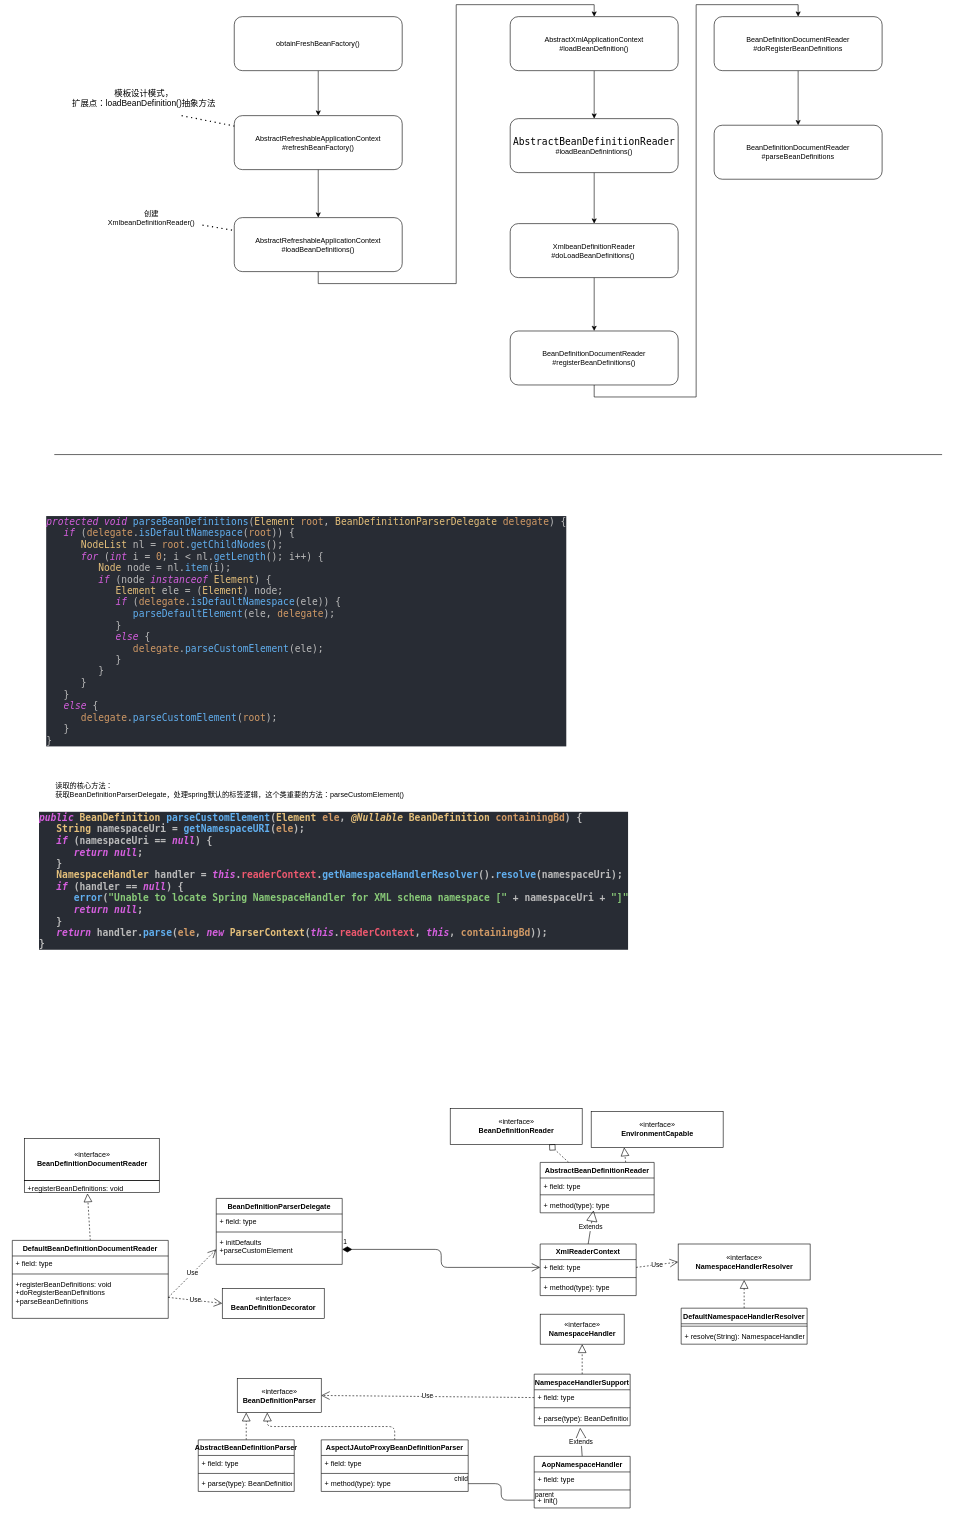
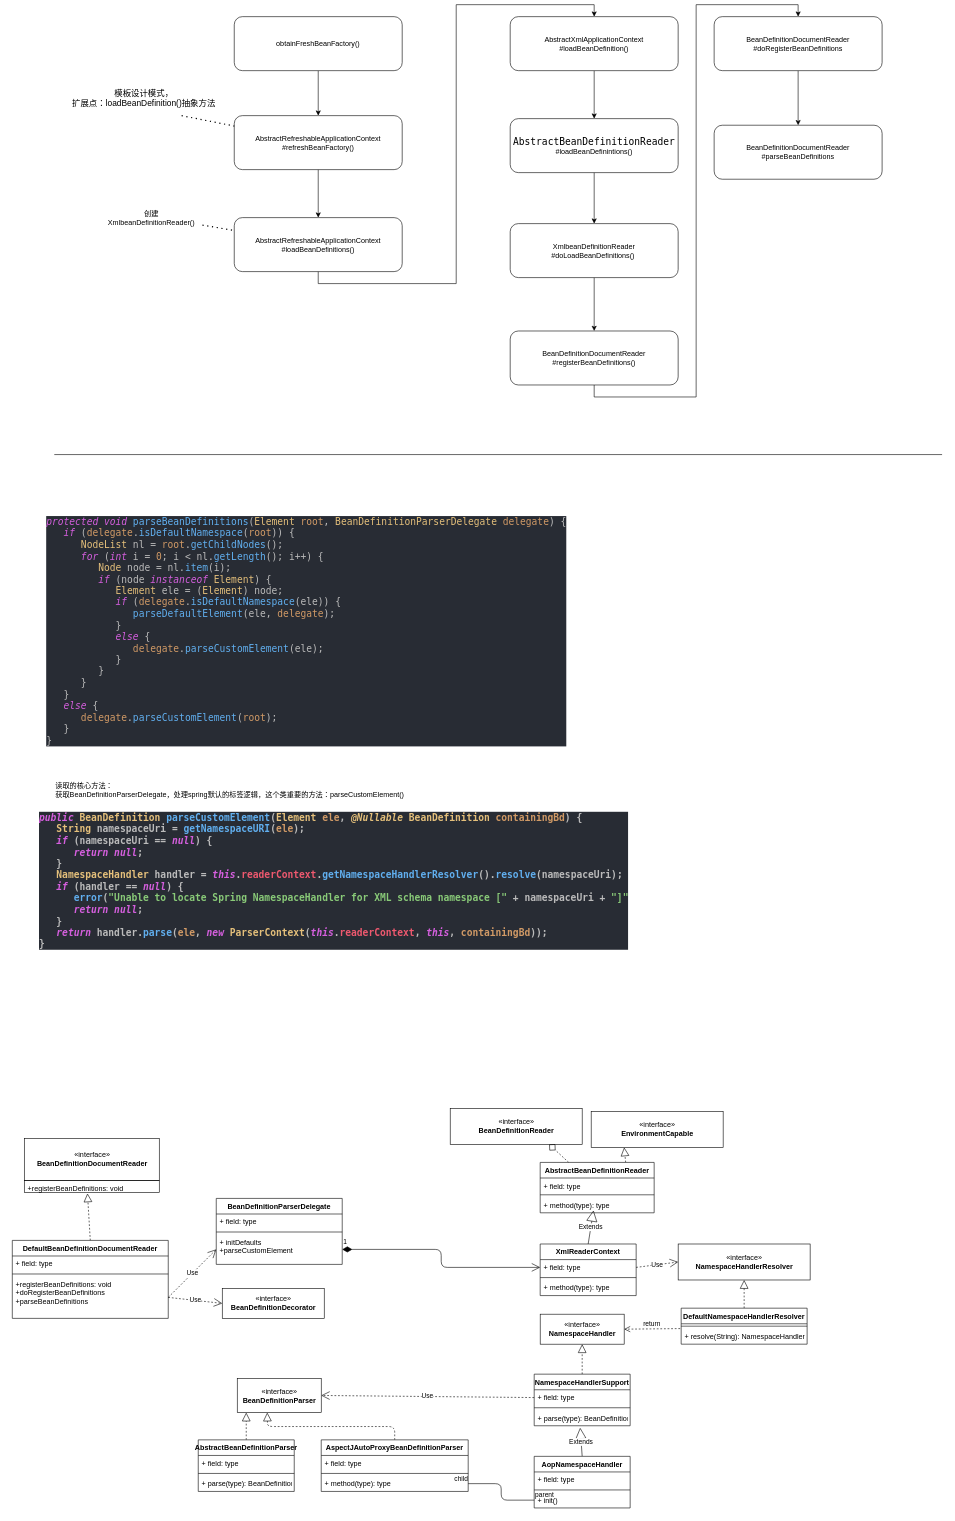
none -> (667, 1329)
